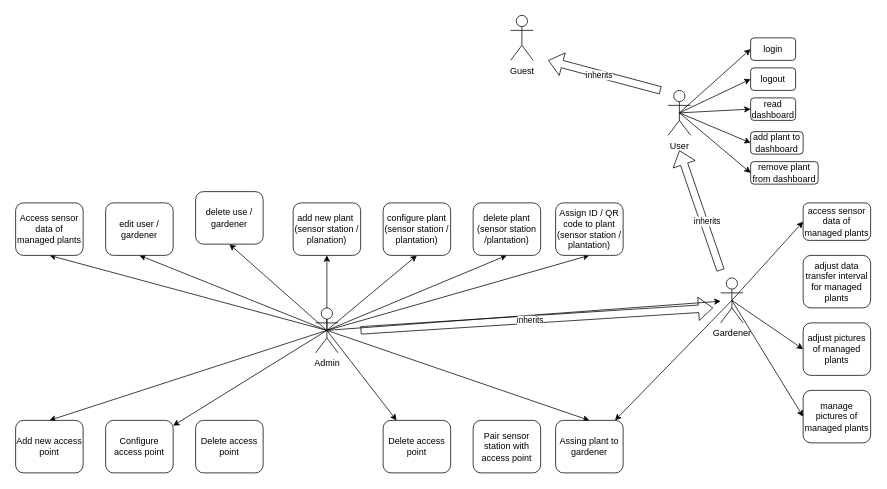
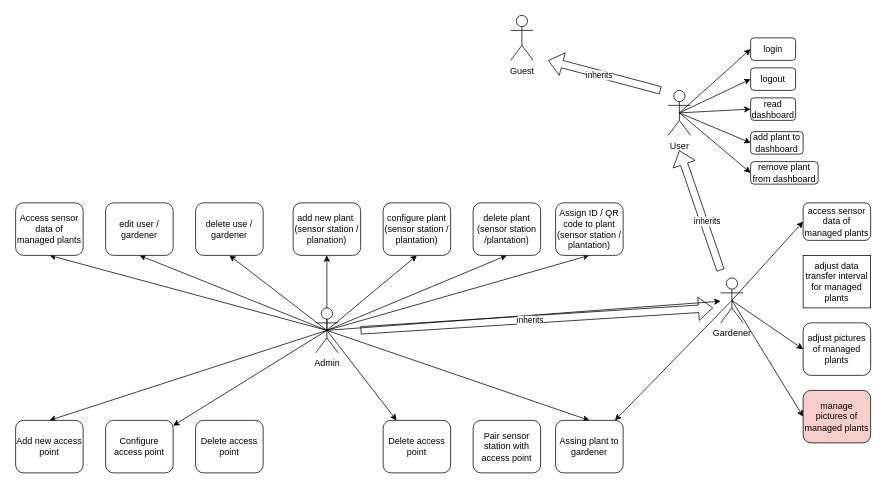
(229, 218) -> (229, 229)
(837, 282) -> (837, 282)
(837, 417) -> (837, 417)
